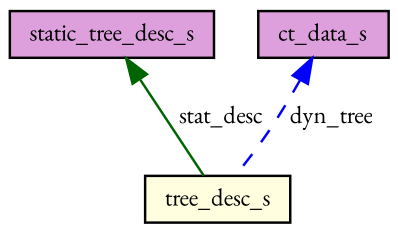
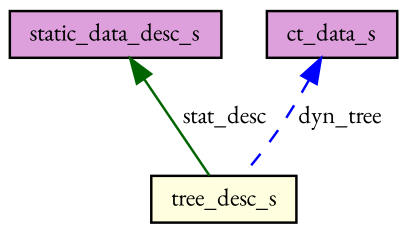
(112, 34) -> (116, 34)
